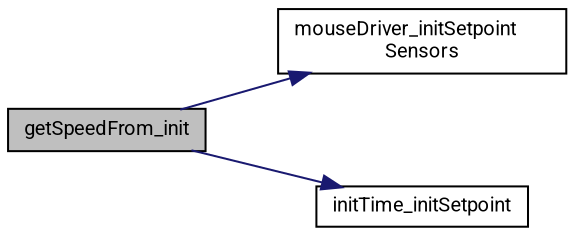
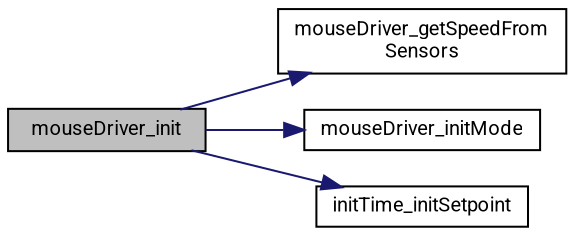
(422, 41) -> (422, 41)
(107, 130) -> (107, 130)
none -> (422, 130)
